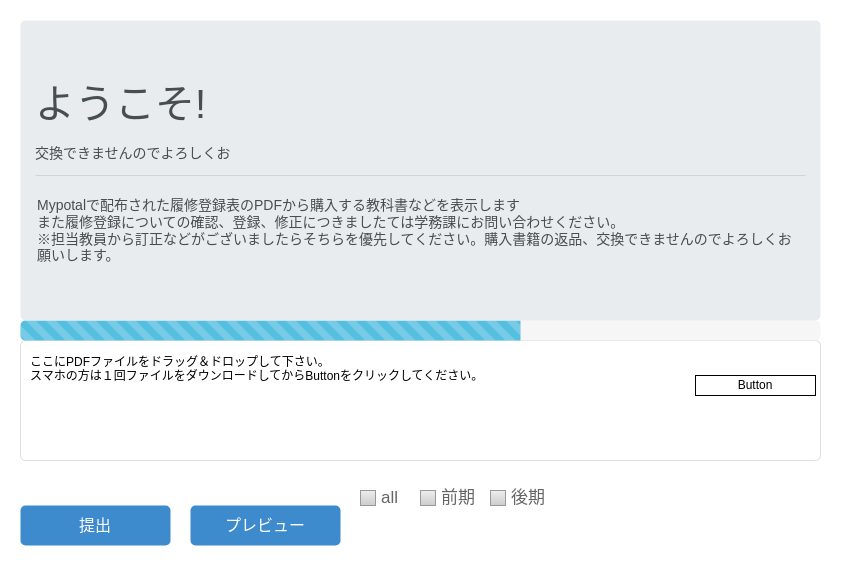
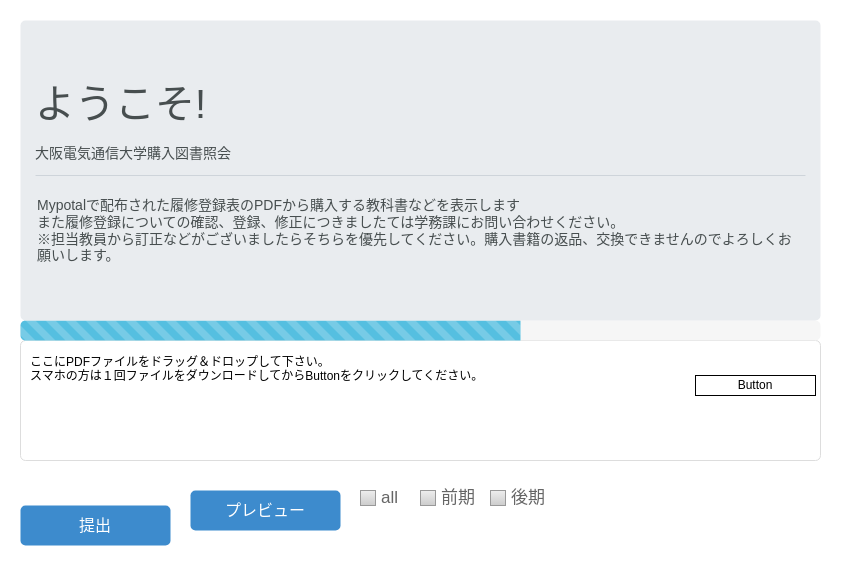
(134, 97) -> (134, 97)
(266, 526) -> (266, 511)
